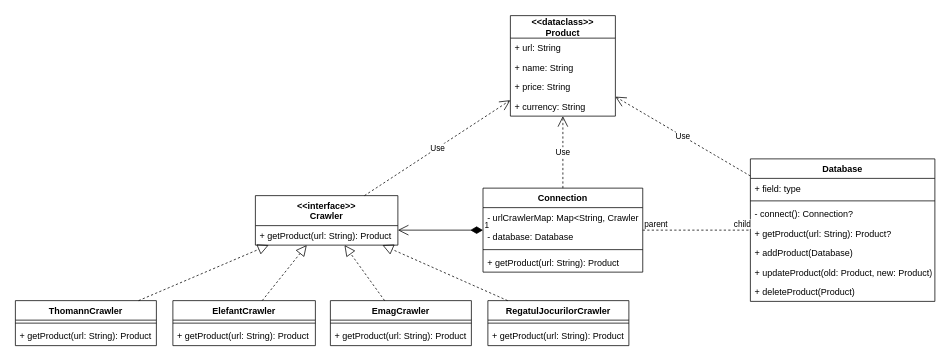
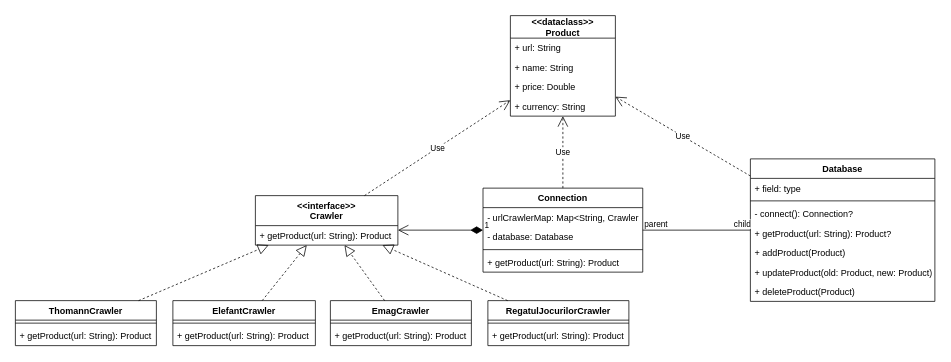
(546, 87) -> (546, 87)
(696, 230) -> (696, 230)
(809, 253) -> (806, 253)
